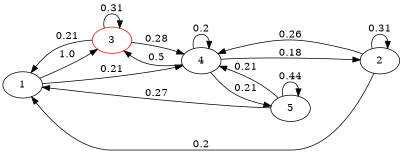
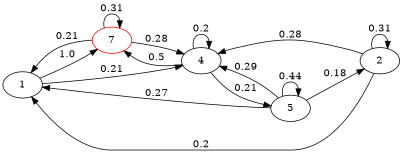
(291, 35) -> (291, 35)
(112, 40) -> (112, 40)
(287, 58) -> (332, 86)
(246, 67) -> (246, 67)
